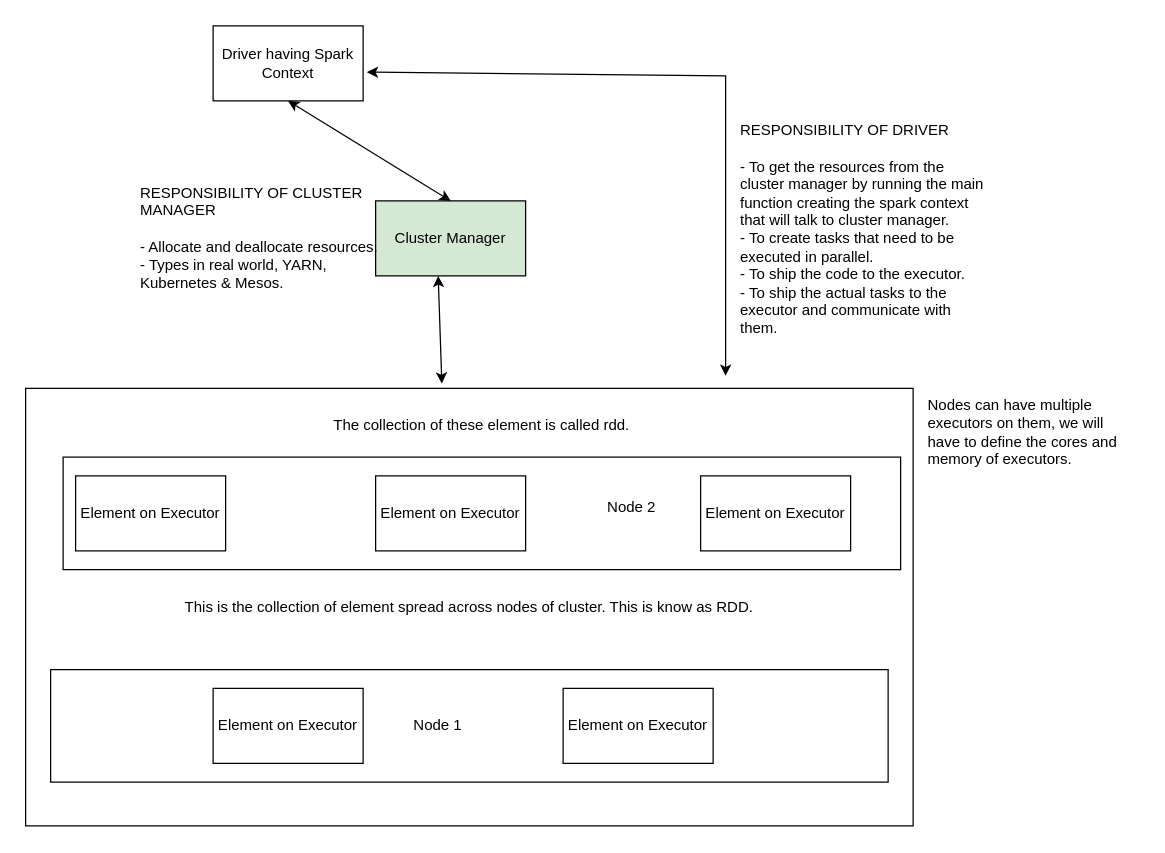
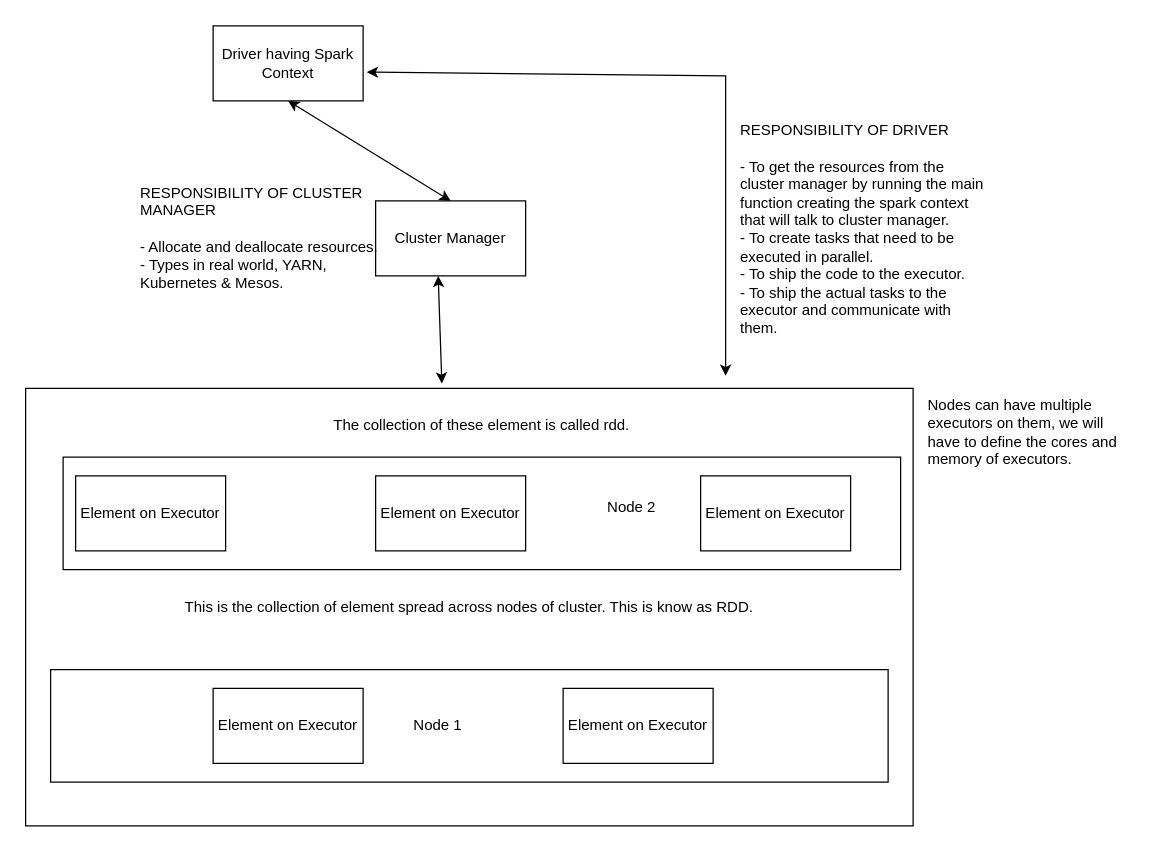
(451, 238) -> (451, 238)
